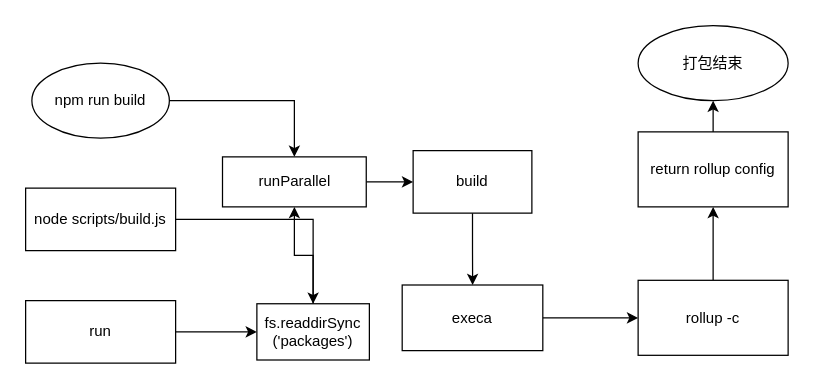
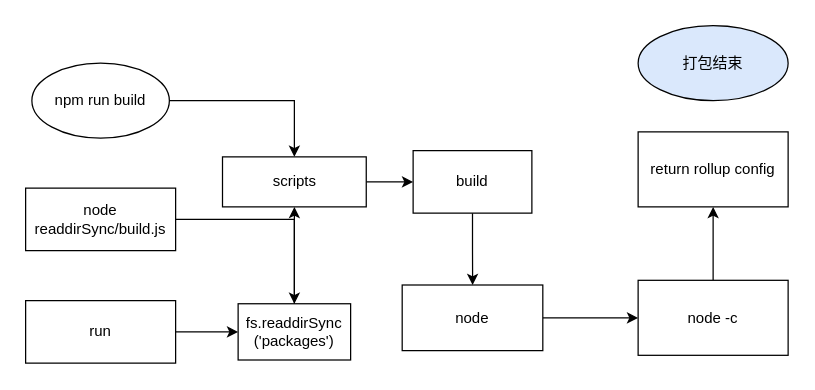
(713, 63) -> (713, 63)
(713, 112) -> none
(295, 182) -> (295, 182)
(101, 219) -> (101, 219)
(473, 318) -> (473, 318)
(713, 318) -> (713, 318)
(313, 332) -> (294, 332)
